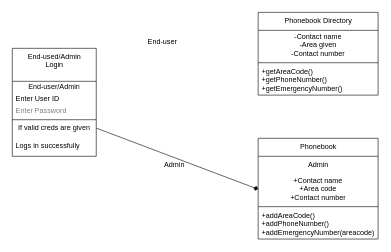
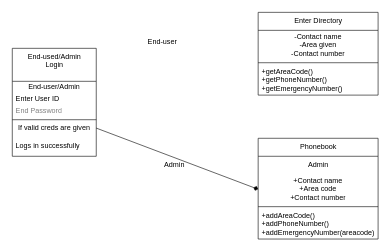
(319, 21) -> (319, 21)
(43, 111) -> (39, 111)
